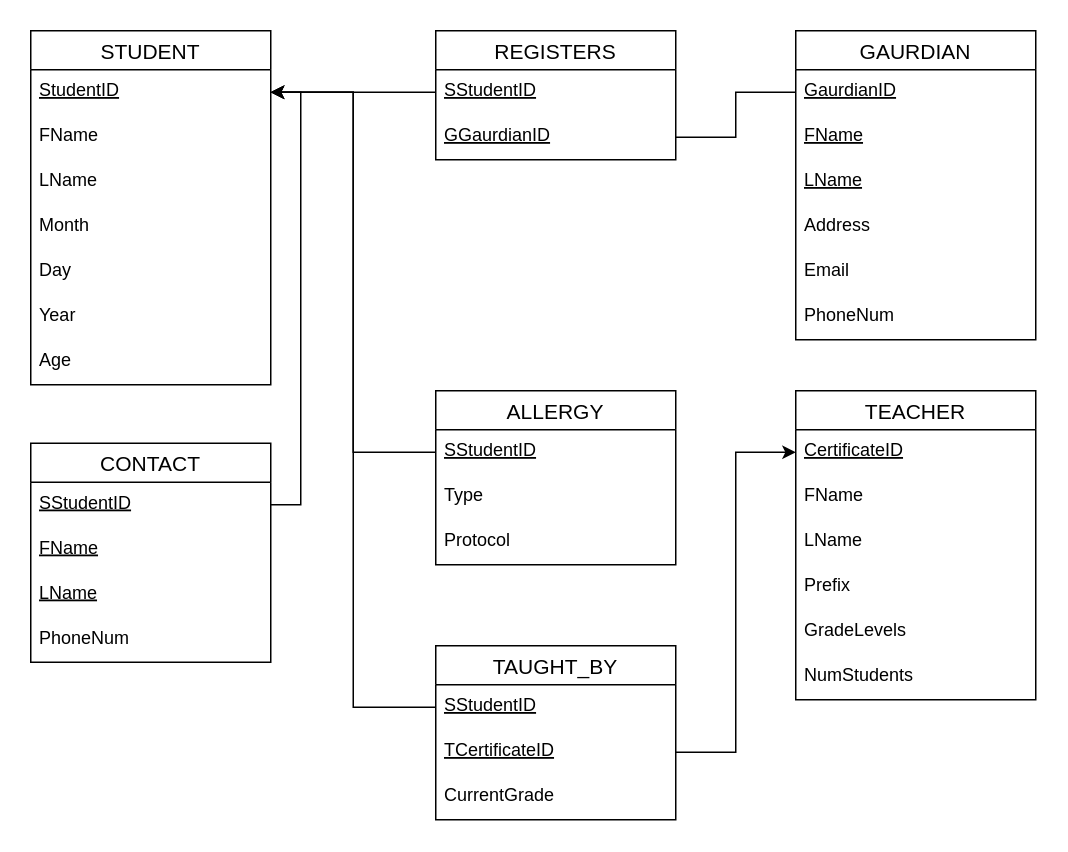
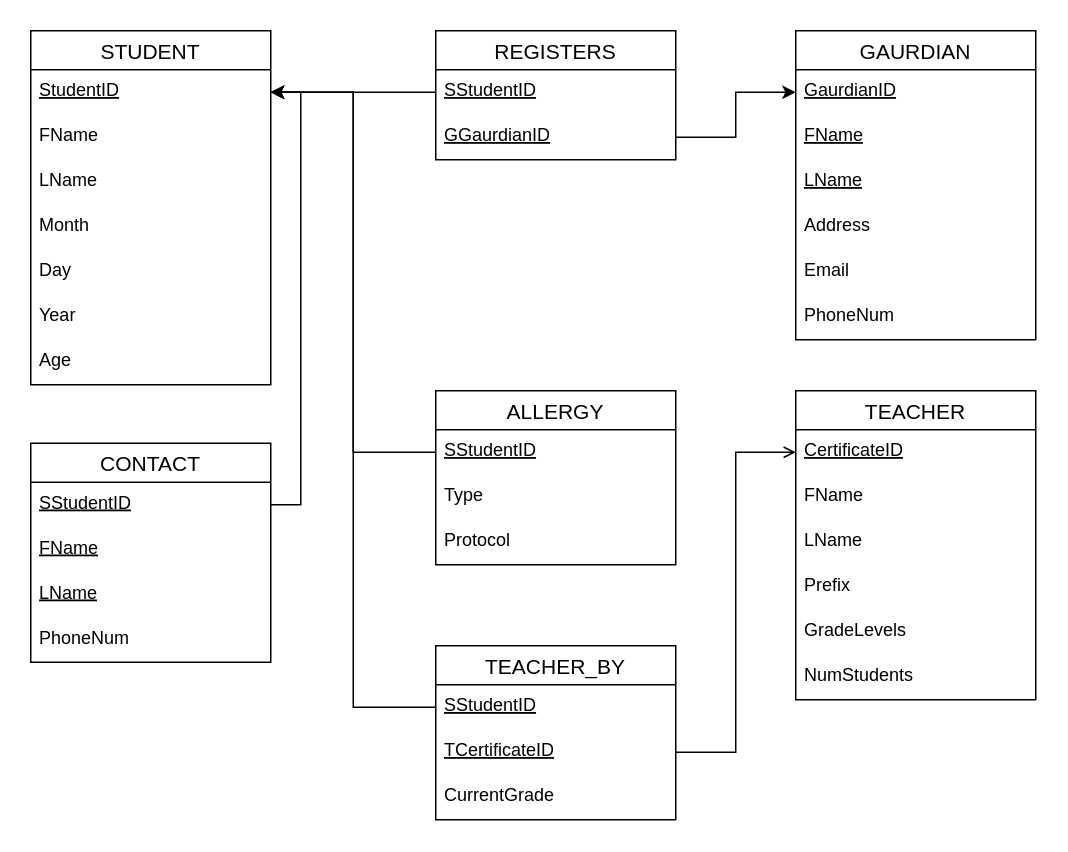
(787, 92) -> (784, 92)
(784, 452) -> (786, 452)
(555, 667) -> (555, 667)
